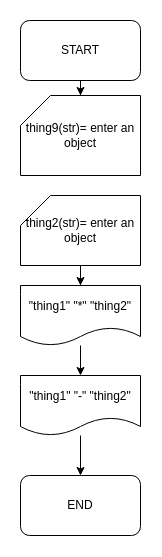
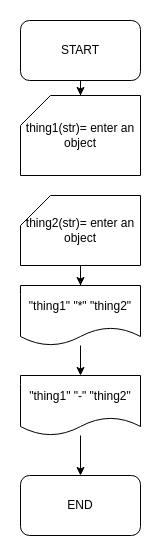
(81, 136) -> (81, 136)
